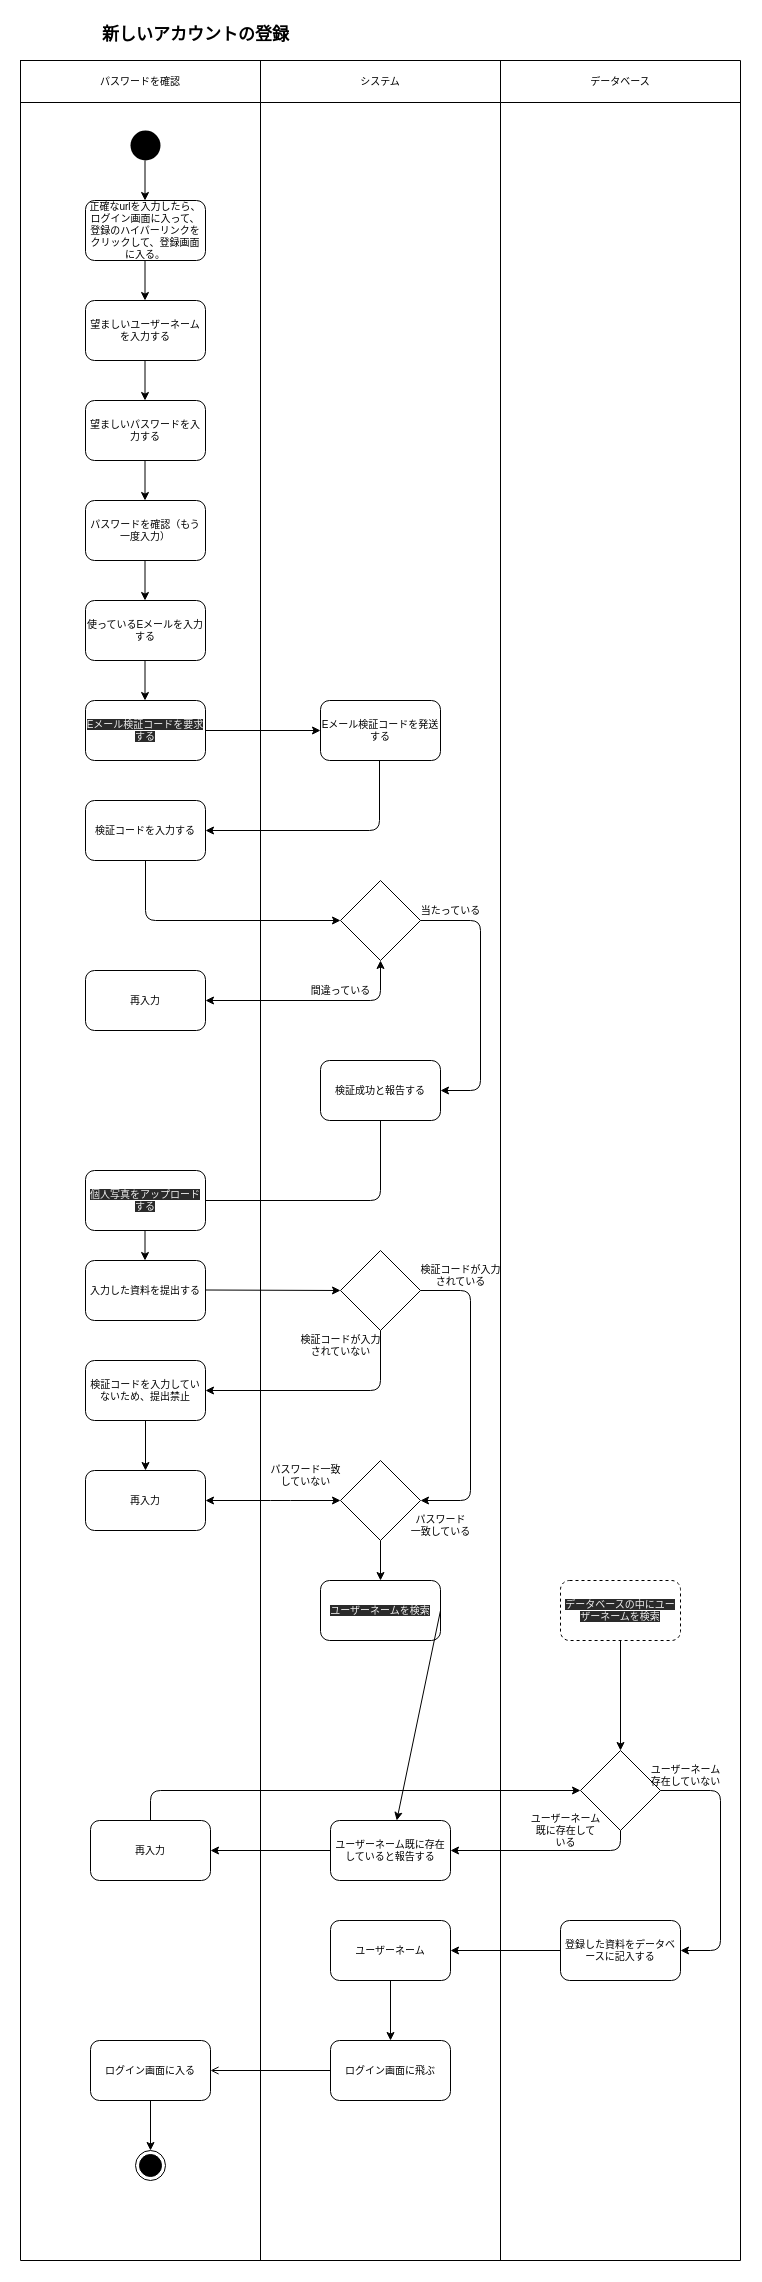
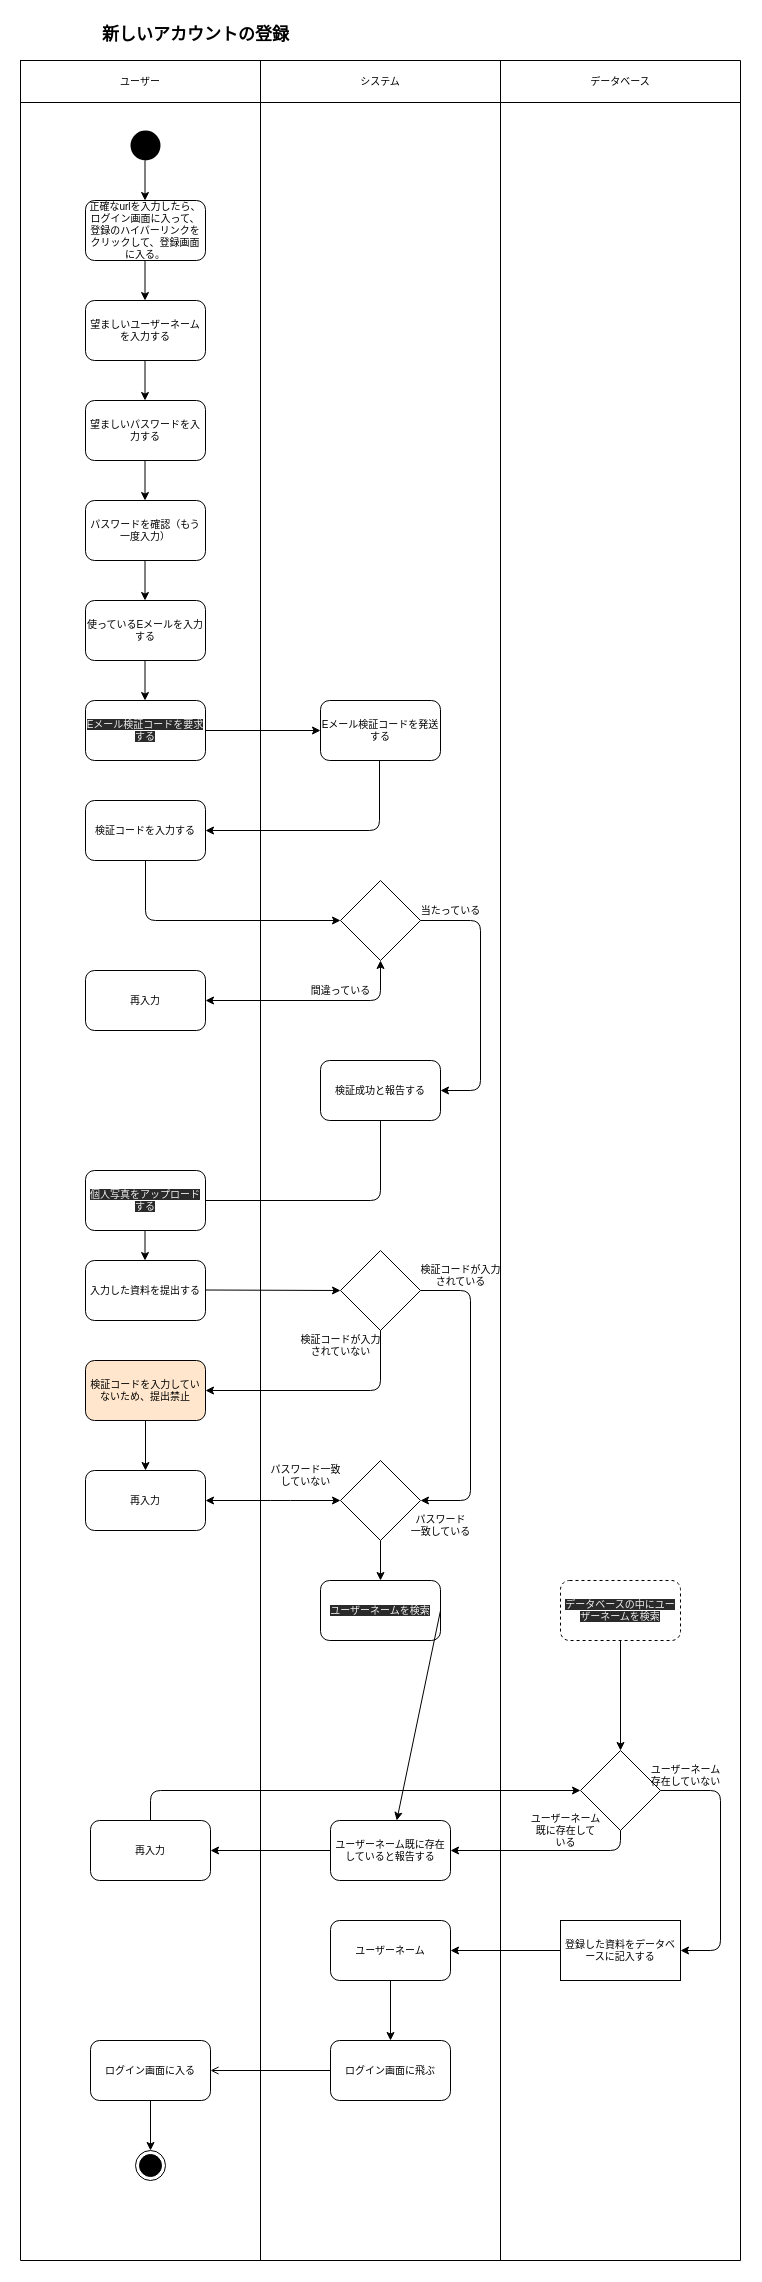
(141, 82) -> (141, 82)
(146, 1391) -> (146, 1391)
(621, 1951) -> (621, 1951)
